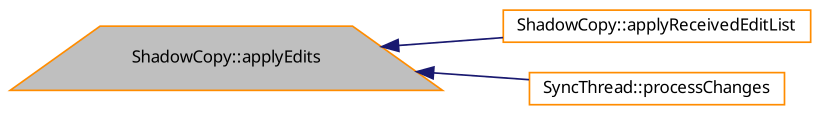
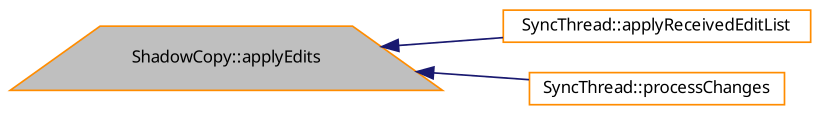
(657, 26) -> (657, 26)
